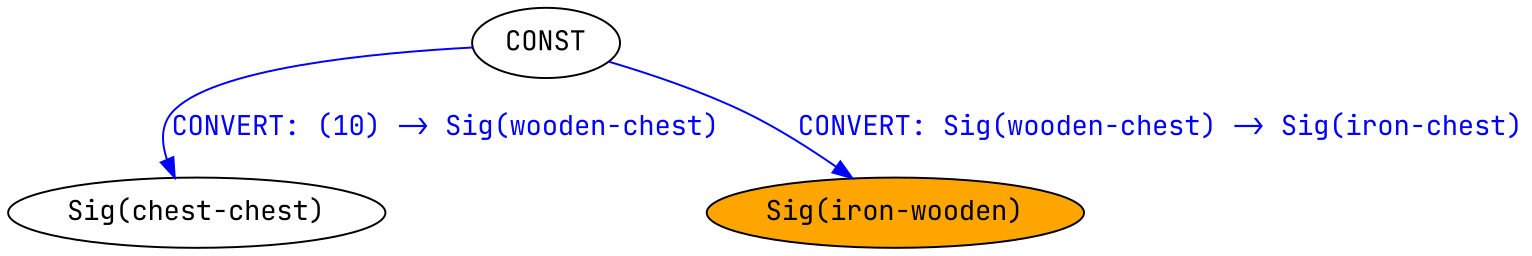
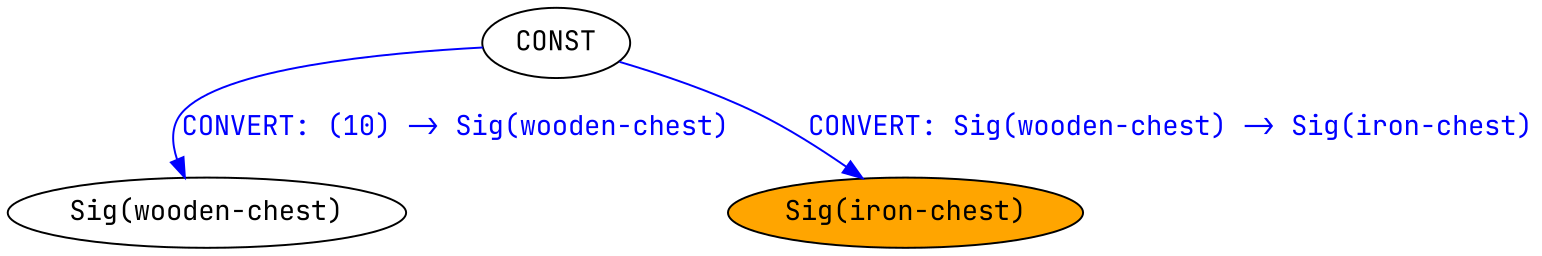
(197, 213) -> (207, 213)
(895, 213) -> (906, 213)
